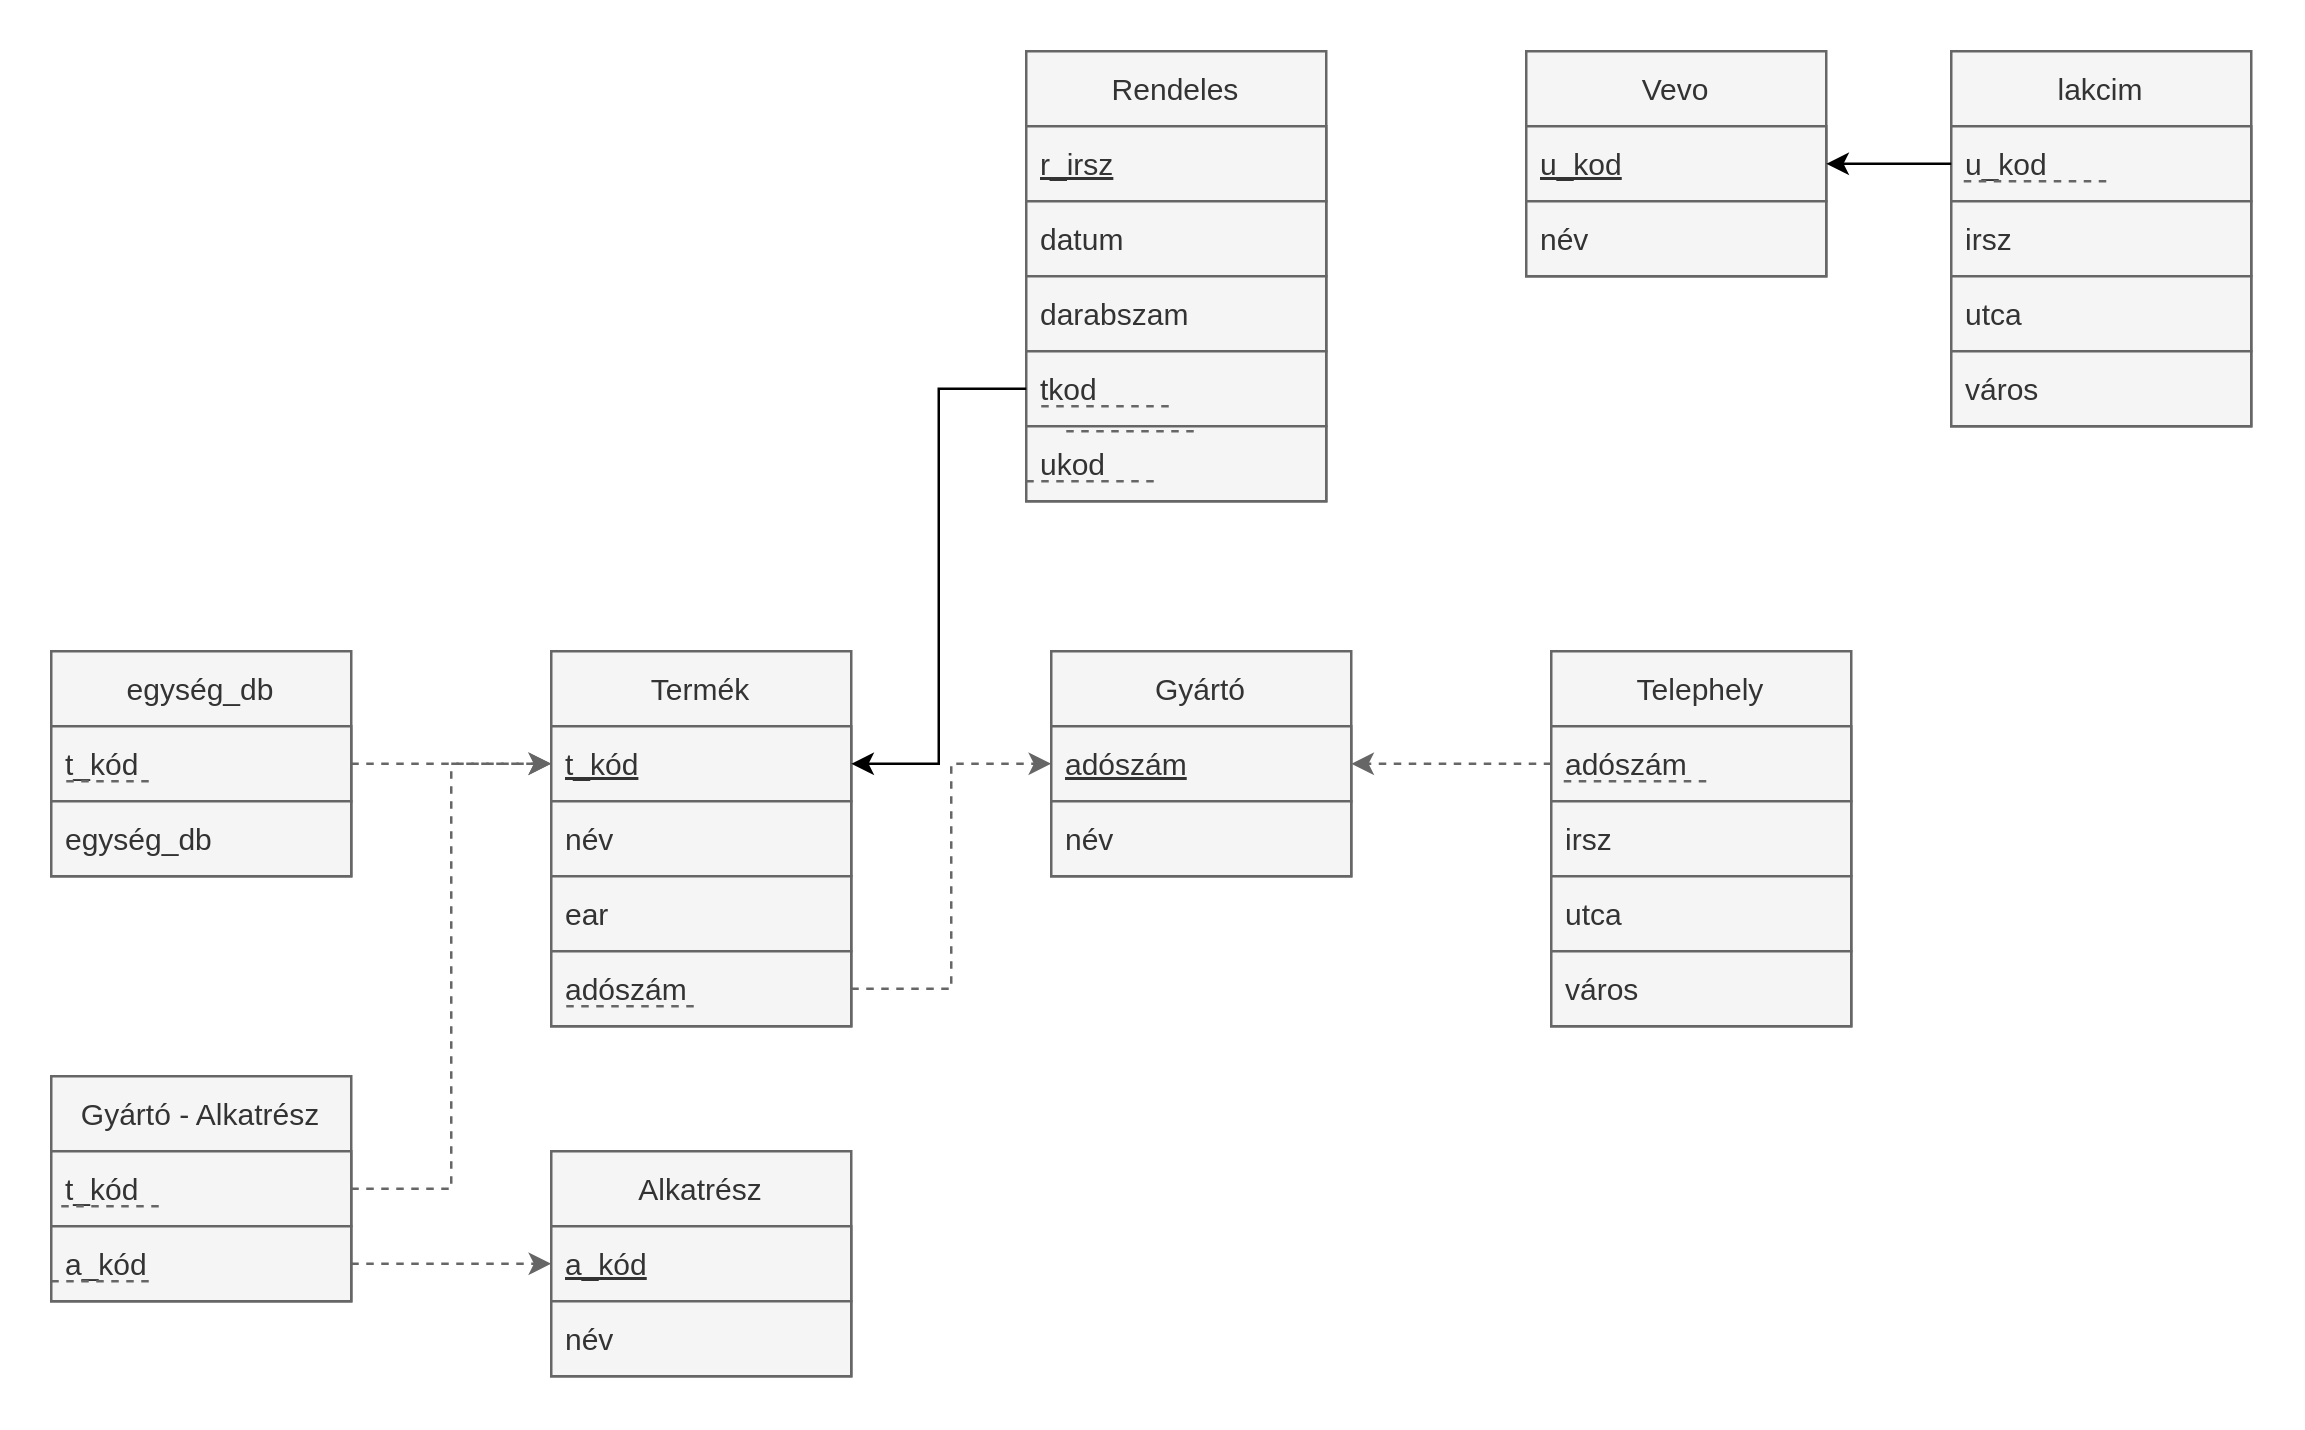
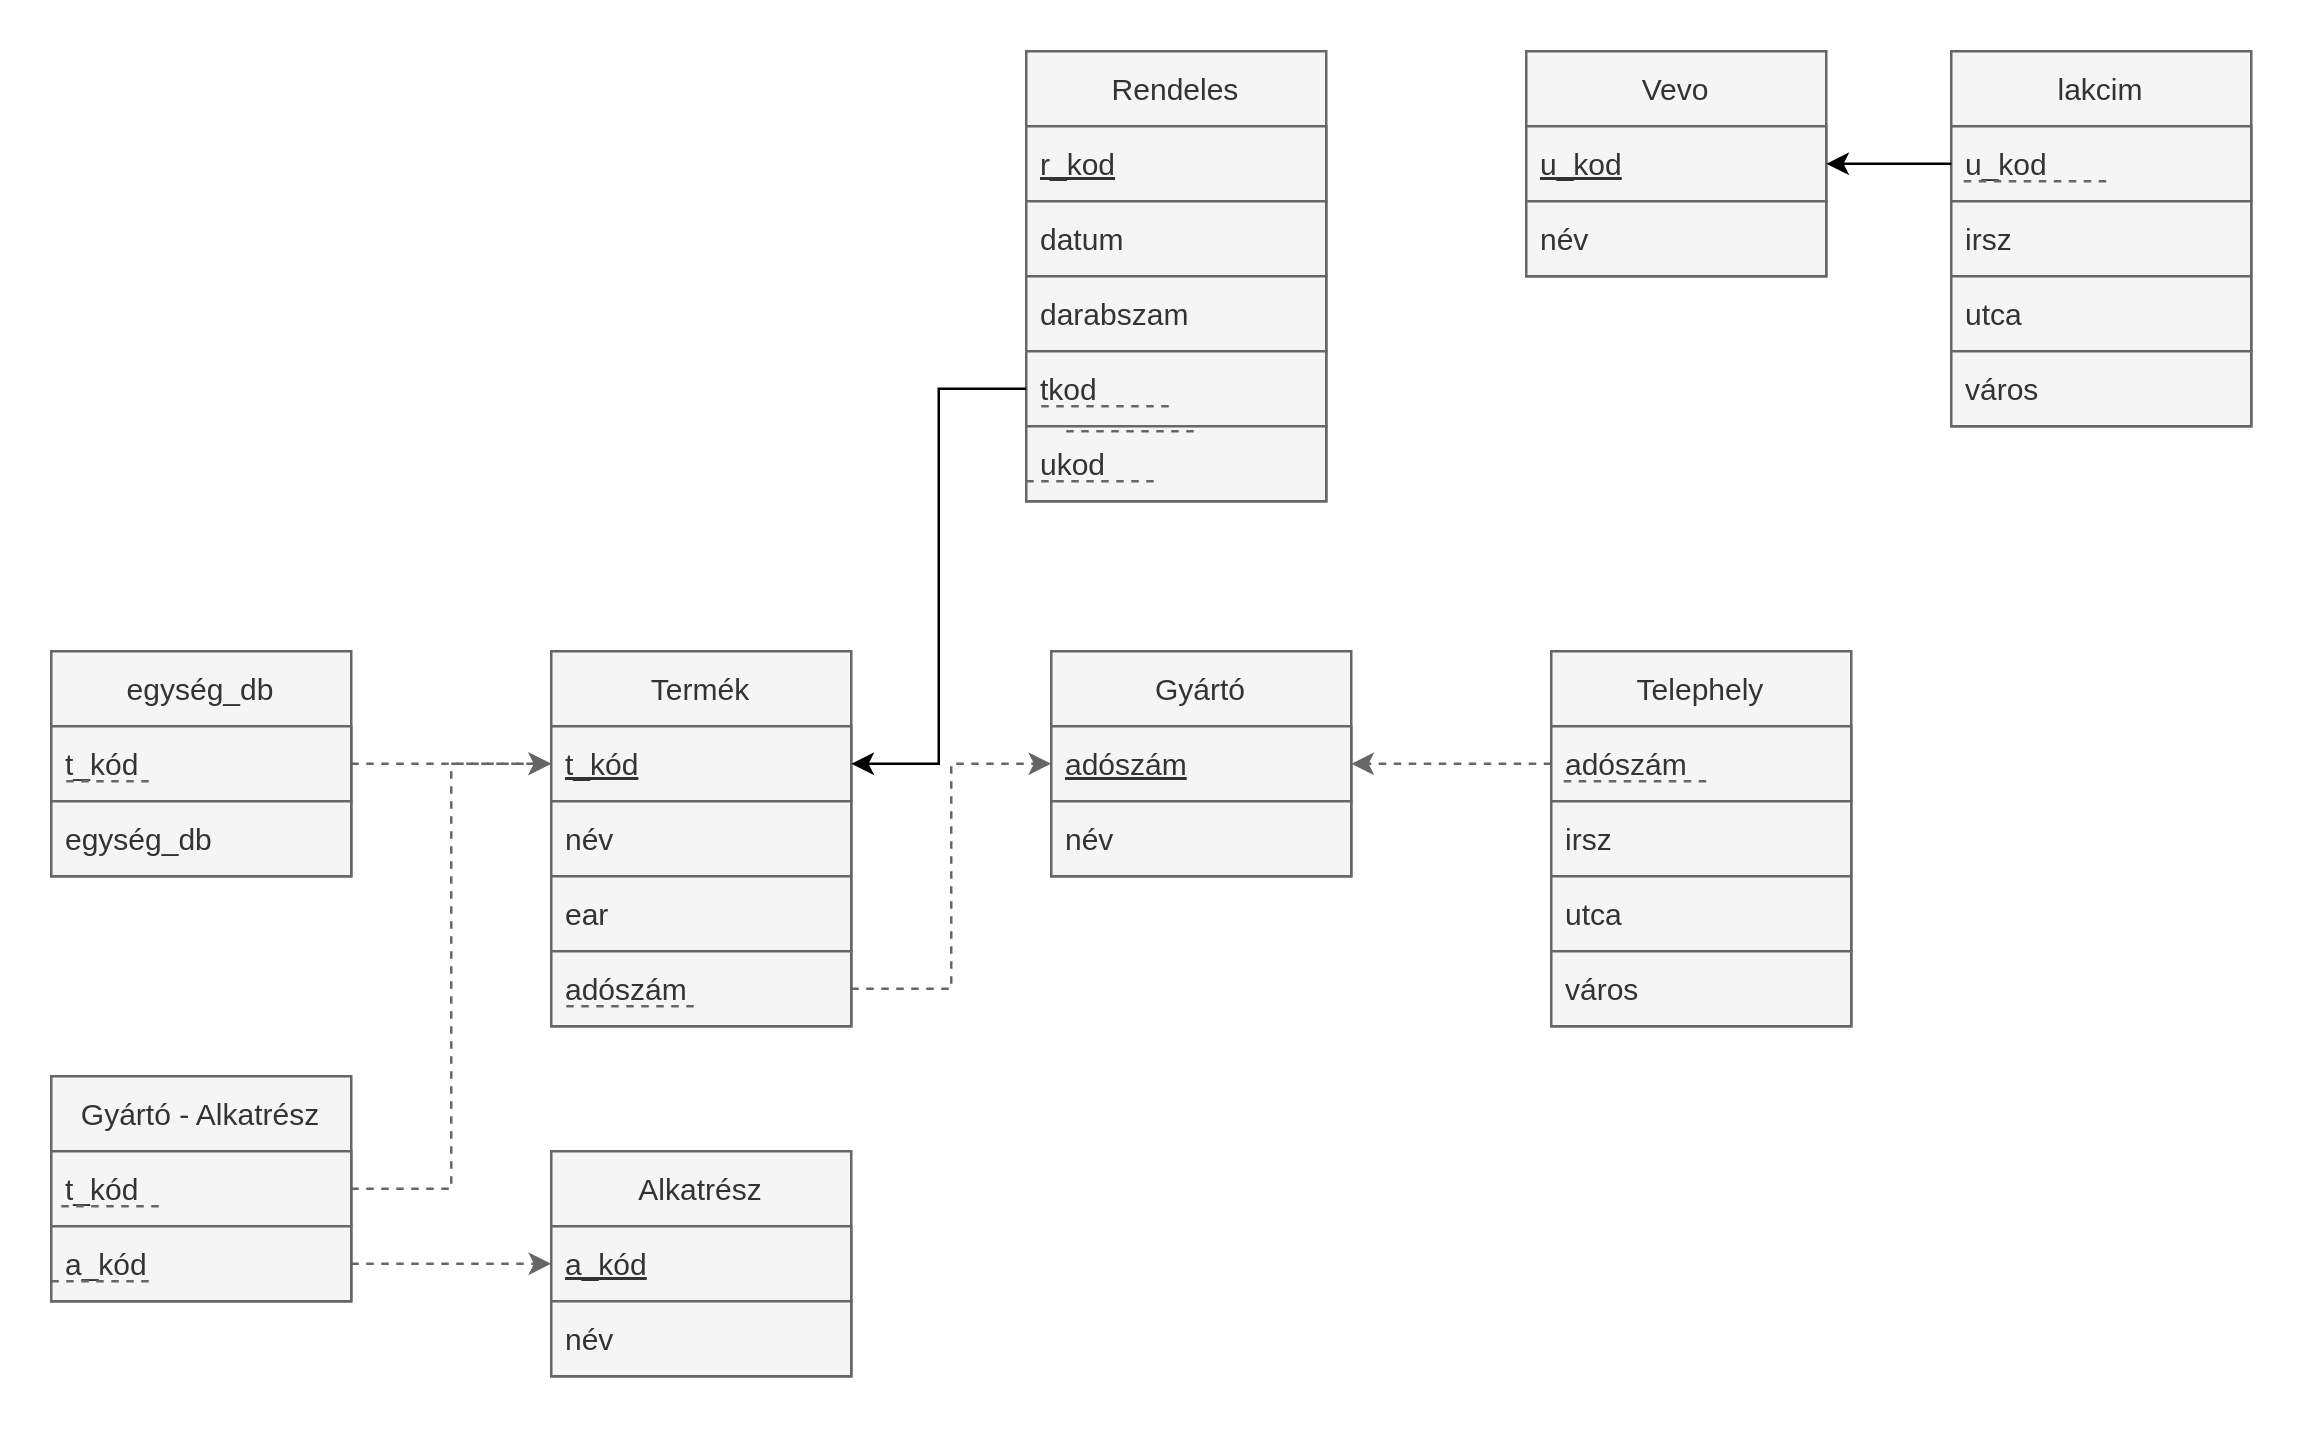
(1087, 165) -> (1082, 165)
